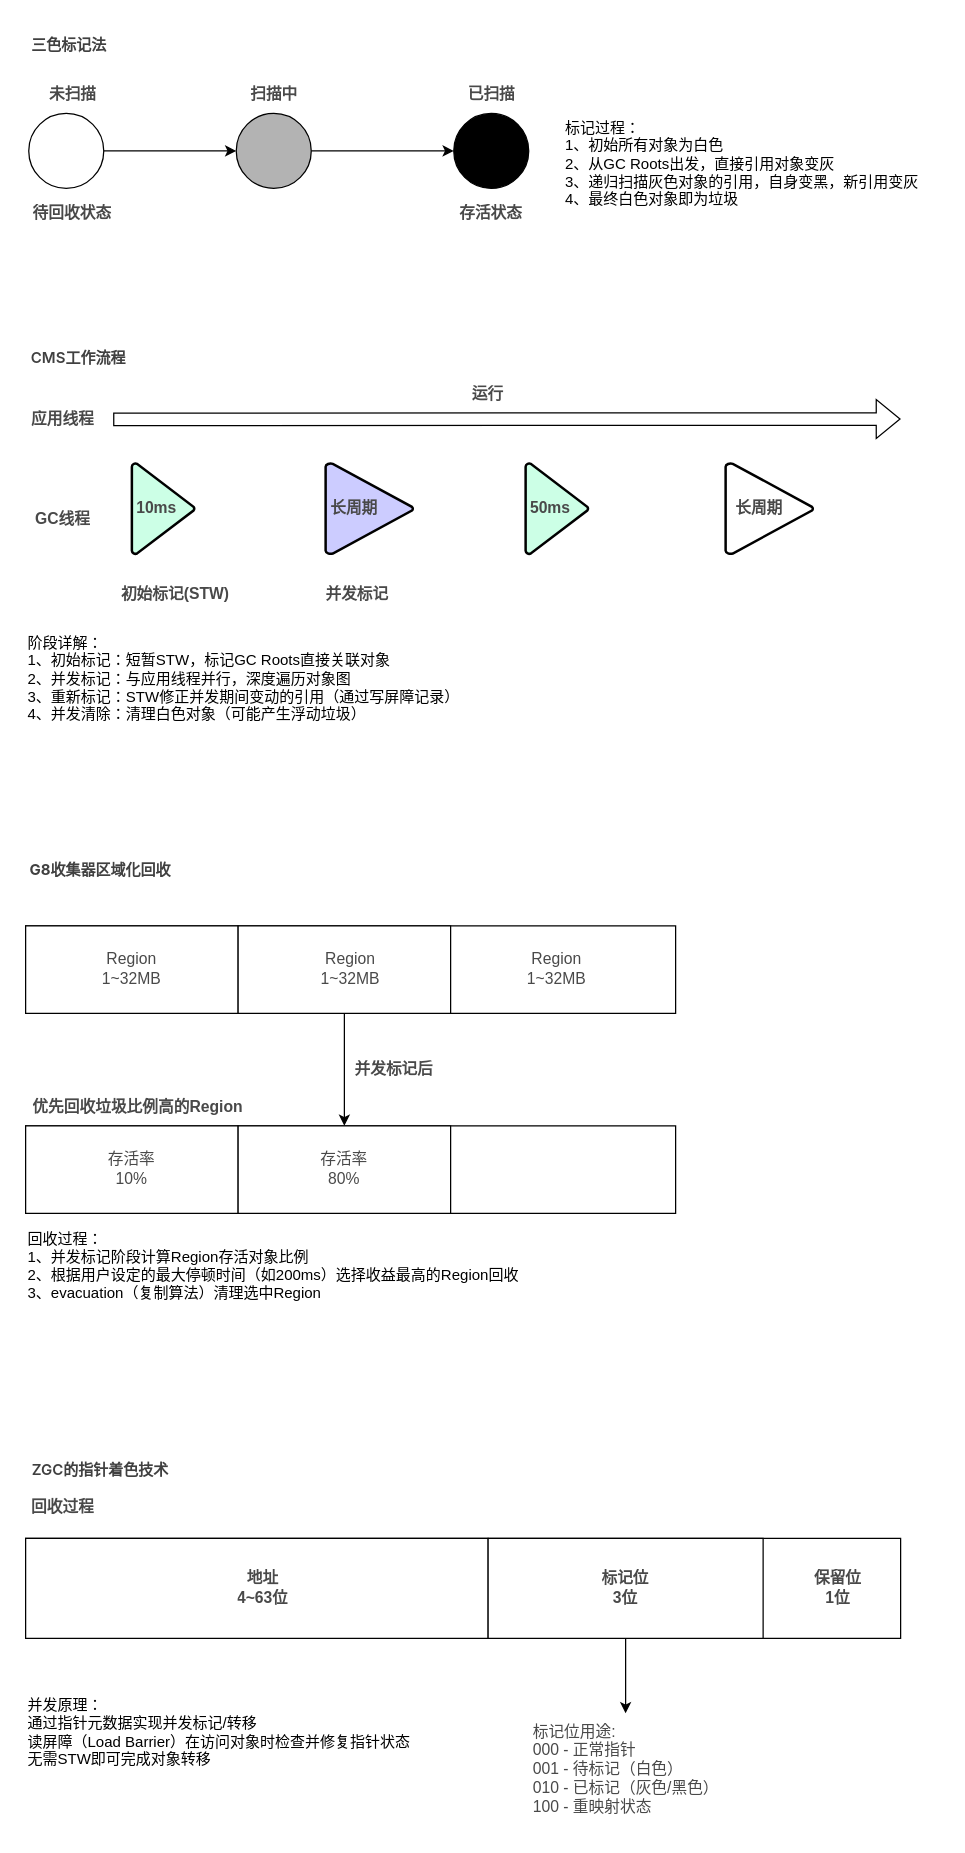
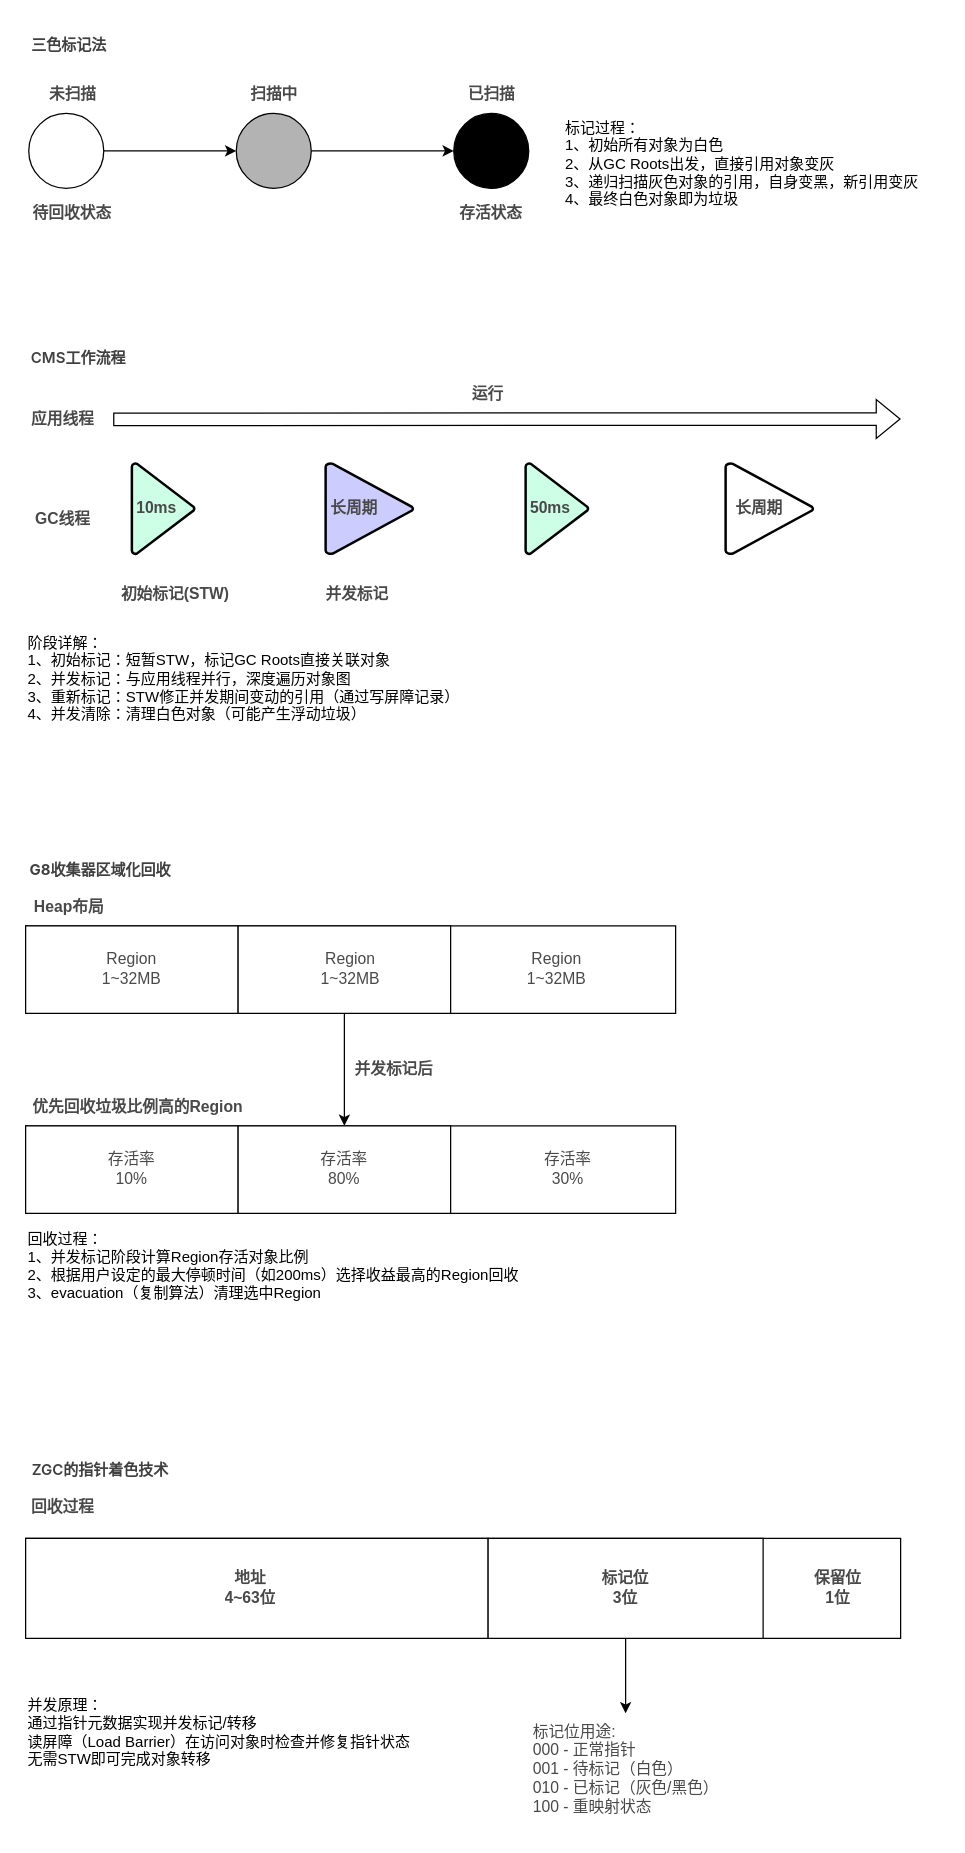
none -> (69, 907)
none -> (568, 1169)
(263, 1588) -> (251, 1588)
